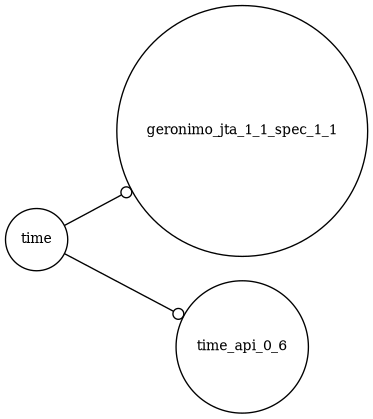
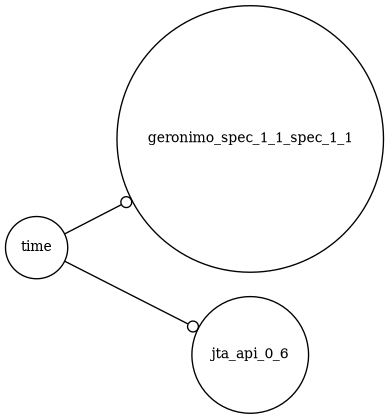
(242, 131) -> (250, 139)
(242, 347) -> (250, 355)
